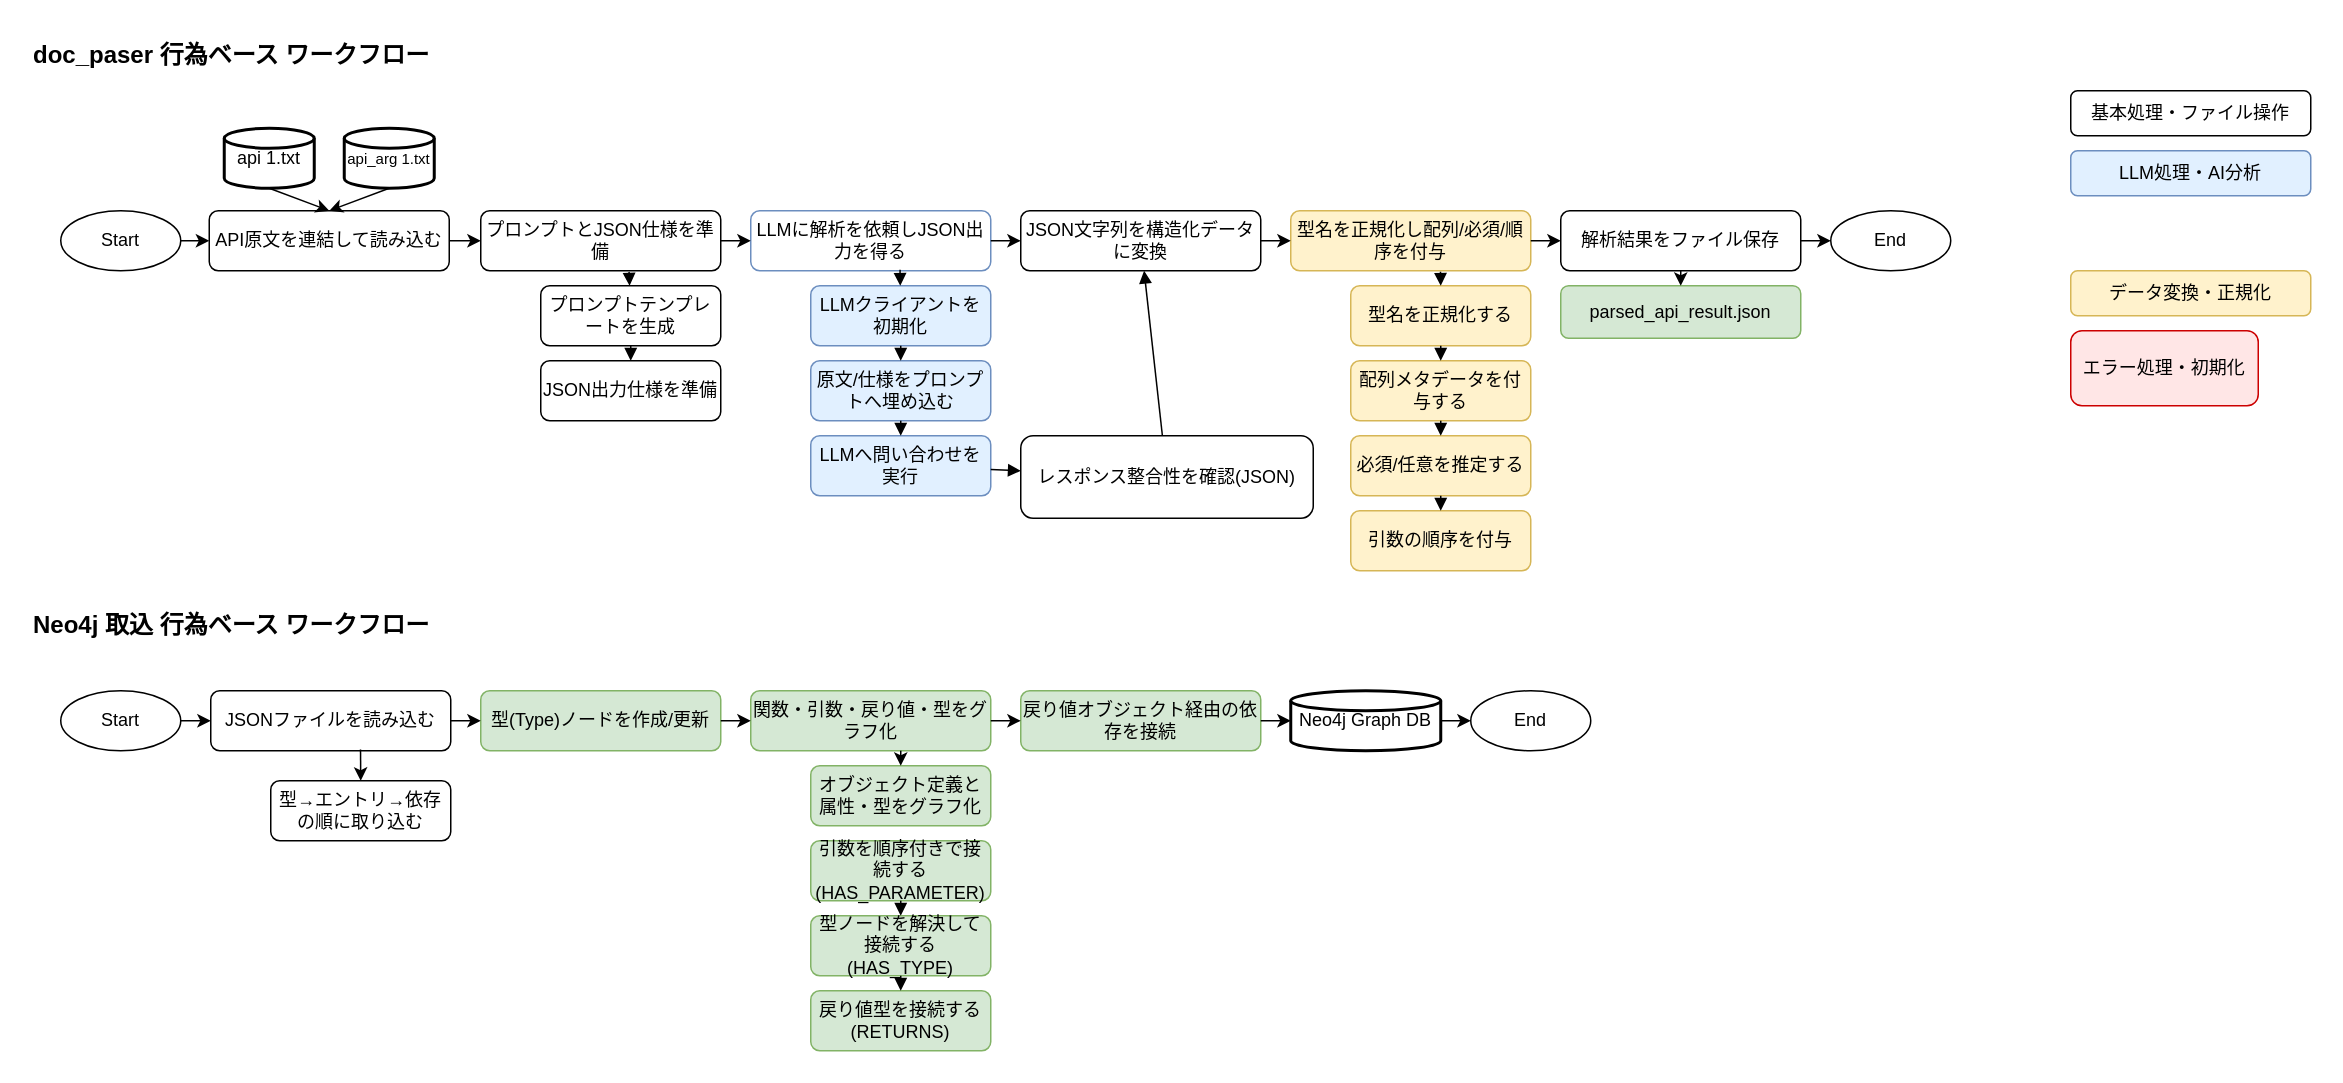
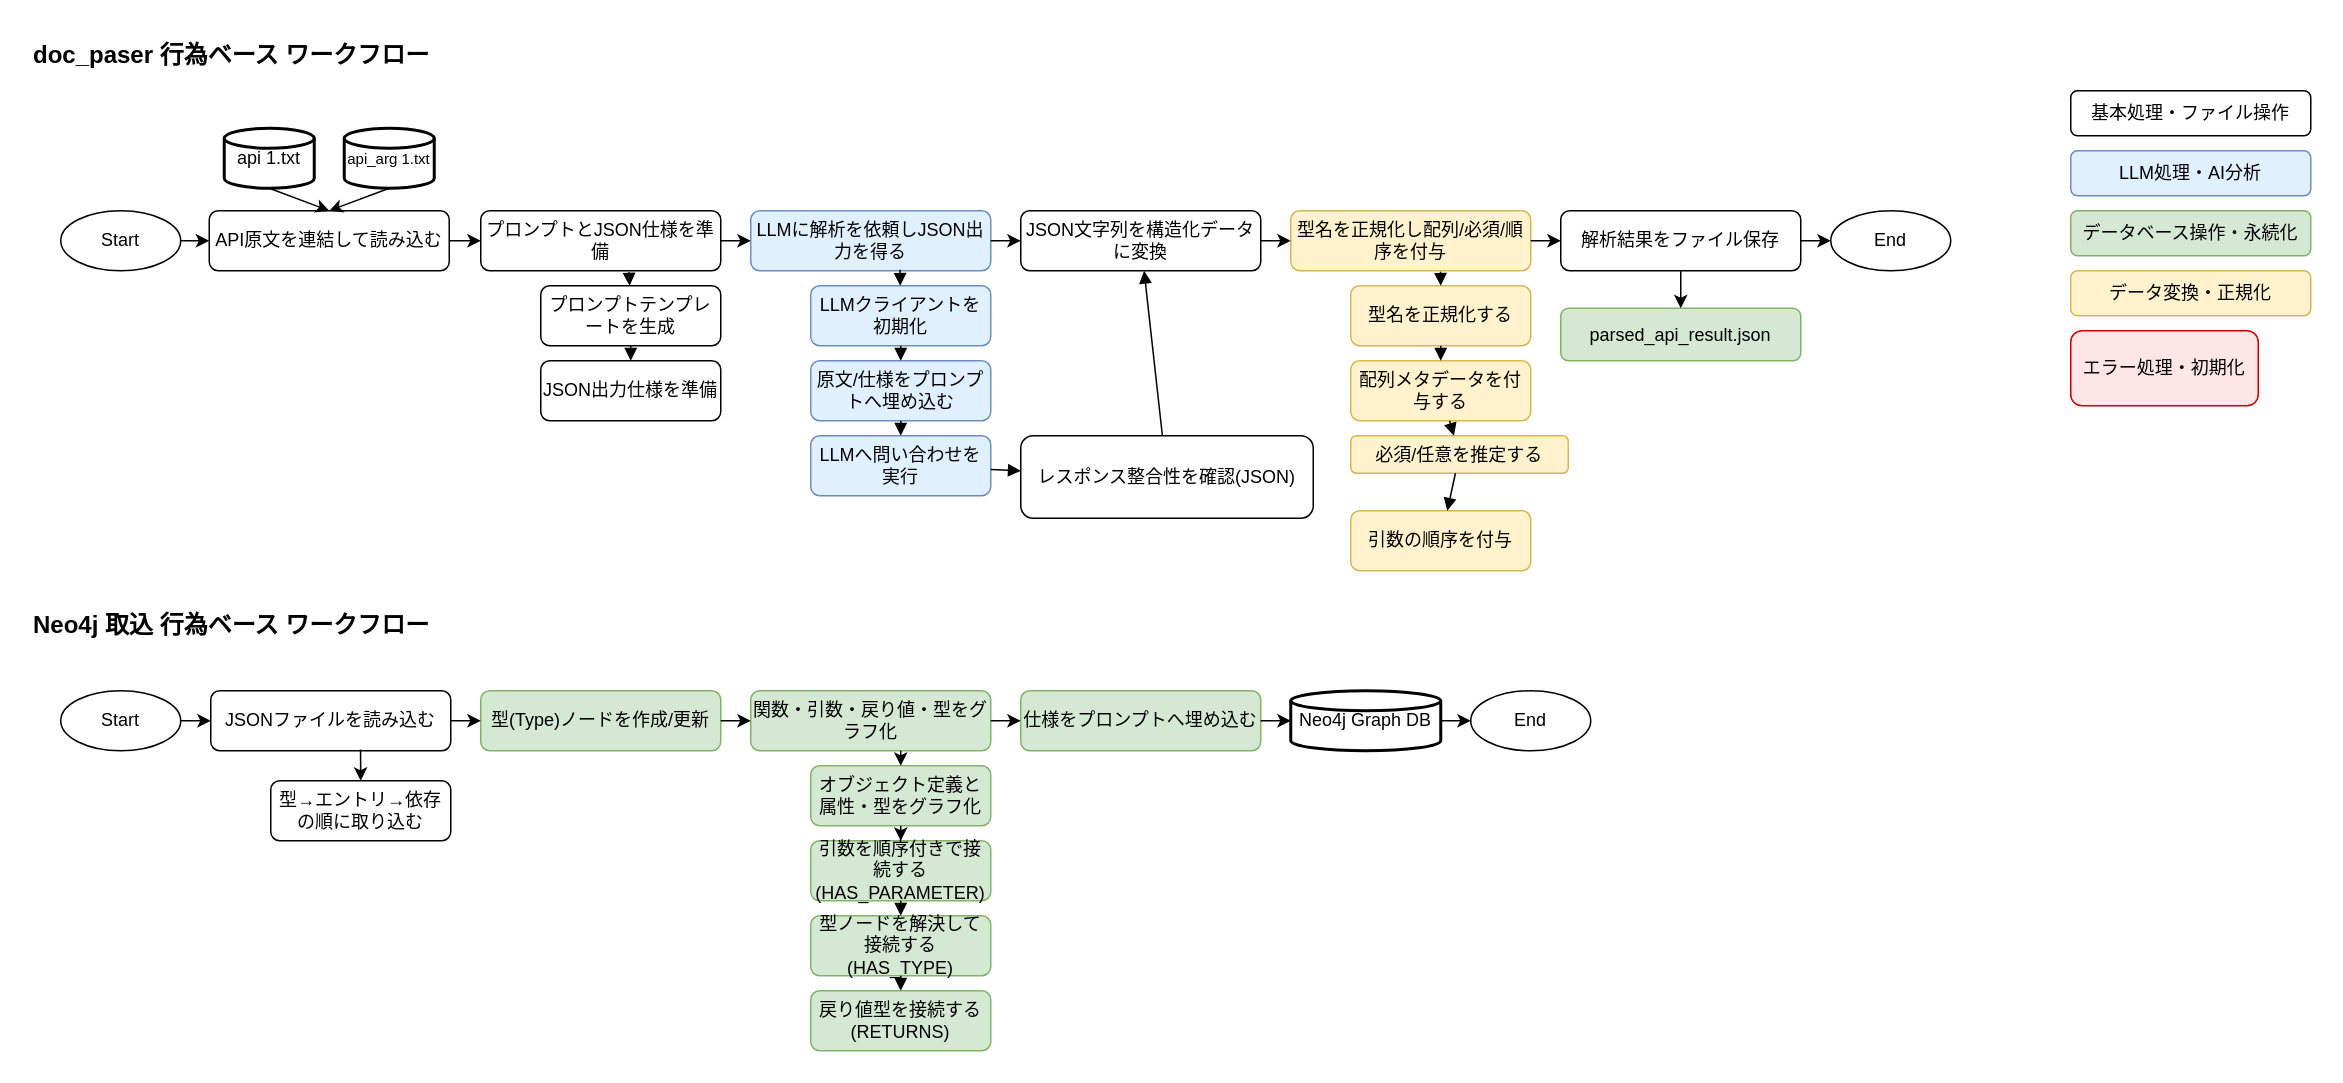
none -> (2191, 233)
(871, 241) -> (871, 241)
(1681, 312) -> (1681, 335)
(1441, 466) -> (1460, 455)
(1141, 721) -> (1141, 721)
none -> (901, 828)
